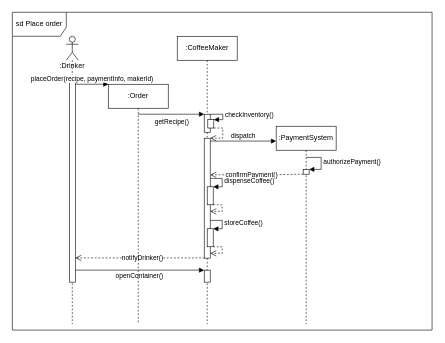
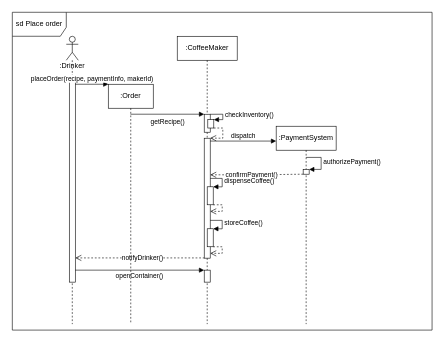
(138, 204) -> (131, 204)
